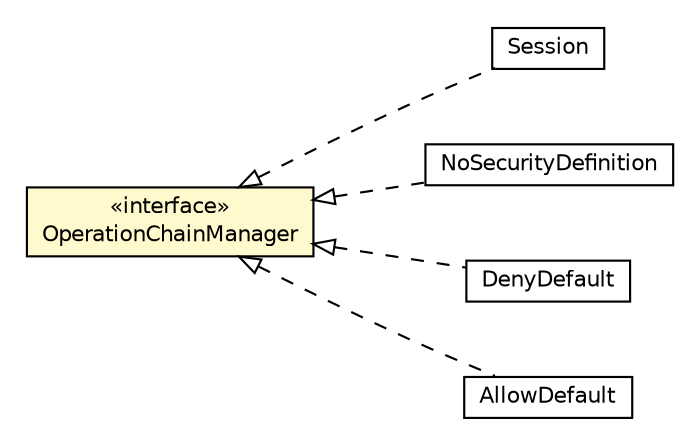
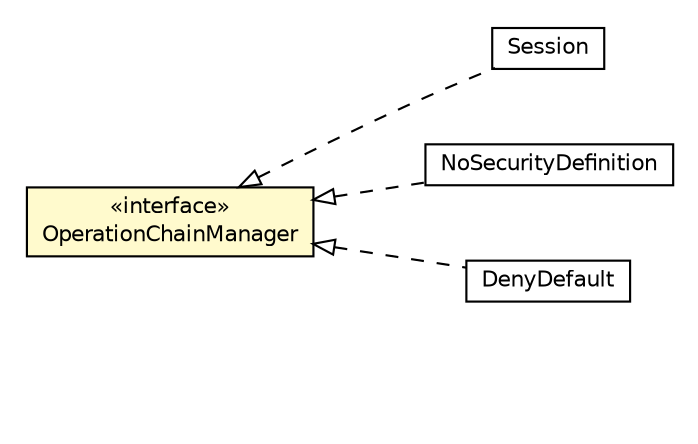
(548, 396) -> none
